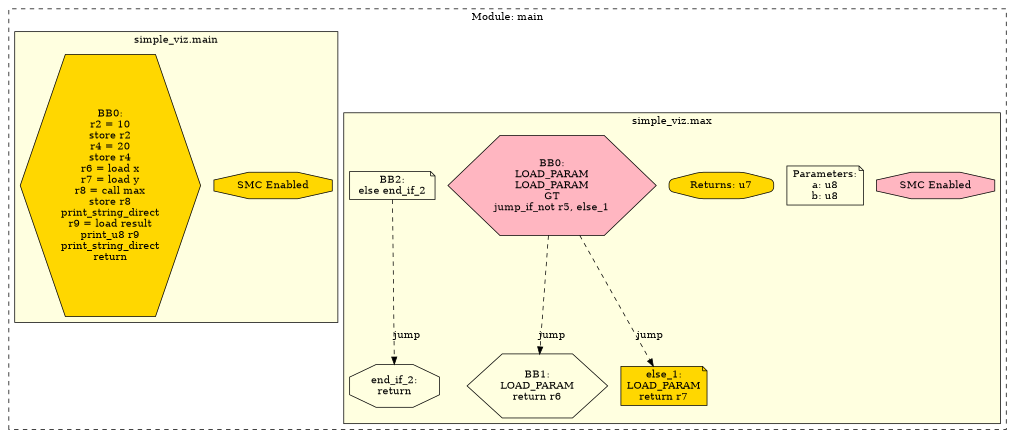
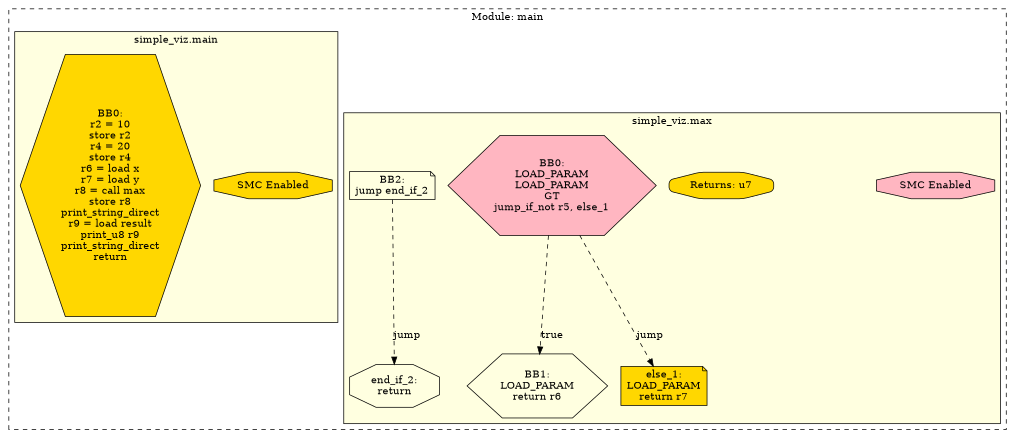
(392, 185) -> (392, 185)
(825, 185) -> none
(552, 335) -> (552, 335)
